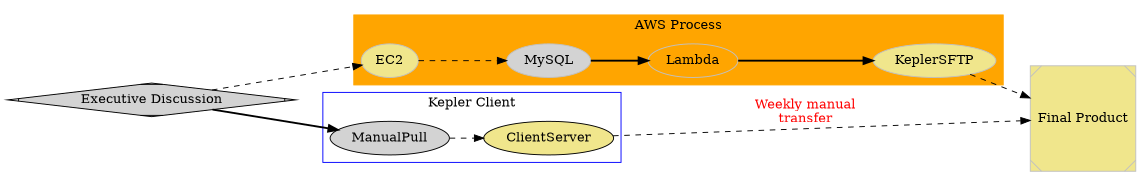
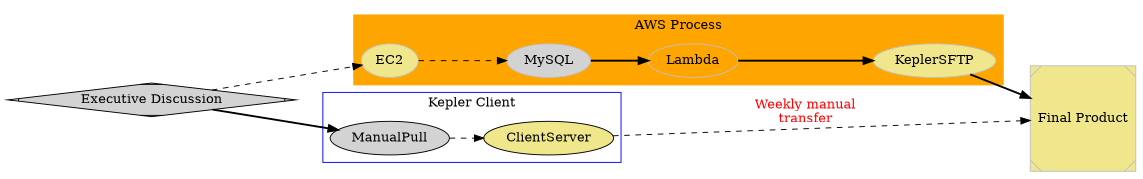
(1007, 89) -> (1007, 89)
